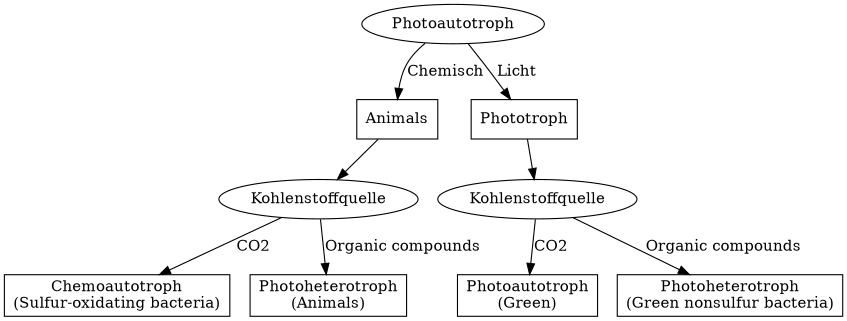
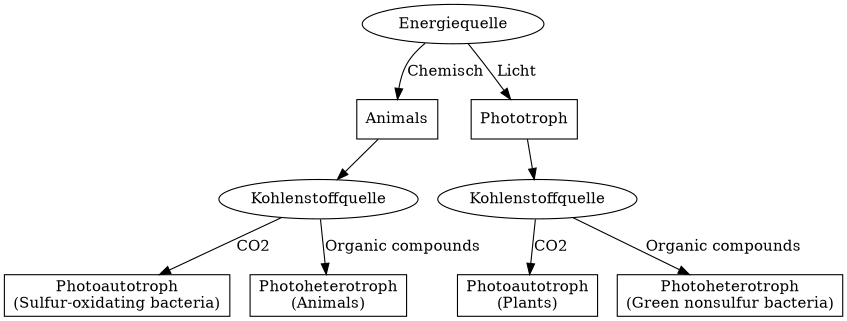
(453, 24) -> (453, 24)
(117, 295) -> (117, 295)
(528, 295) -> (528, 295)
